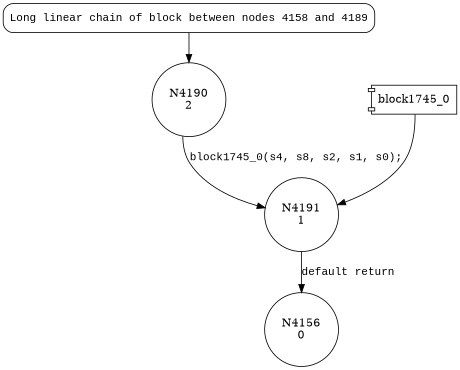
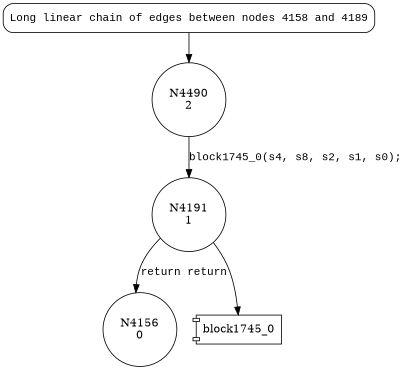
(189, 18) -> (189, 18)
(189, 100) -> (189, 100)
(397, 171) -> (230, 273)
(348, 272) -> (184, 272)
